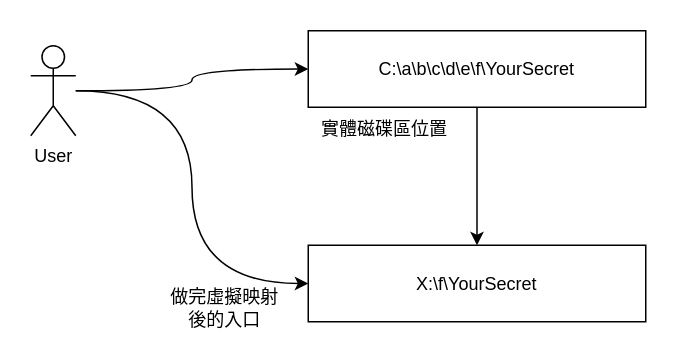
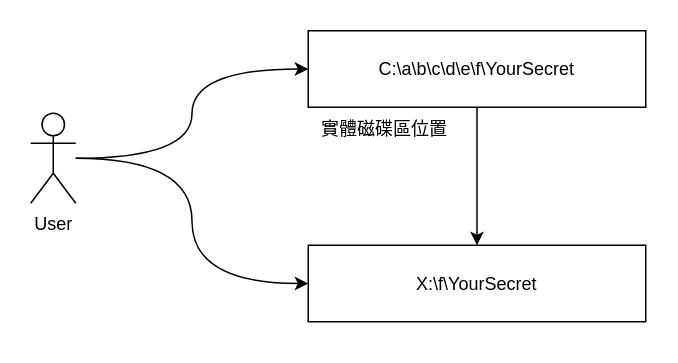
(53, 91) -> (53, 158)
(225, 308) -> none
